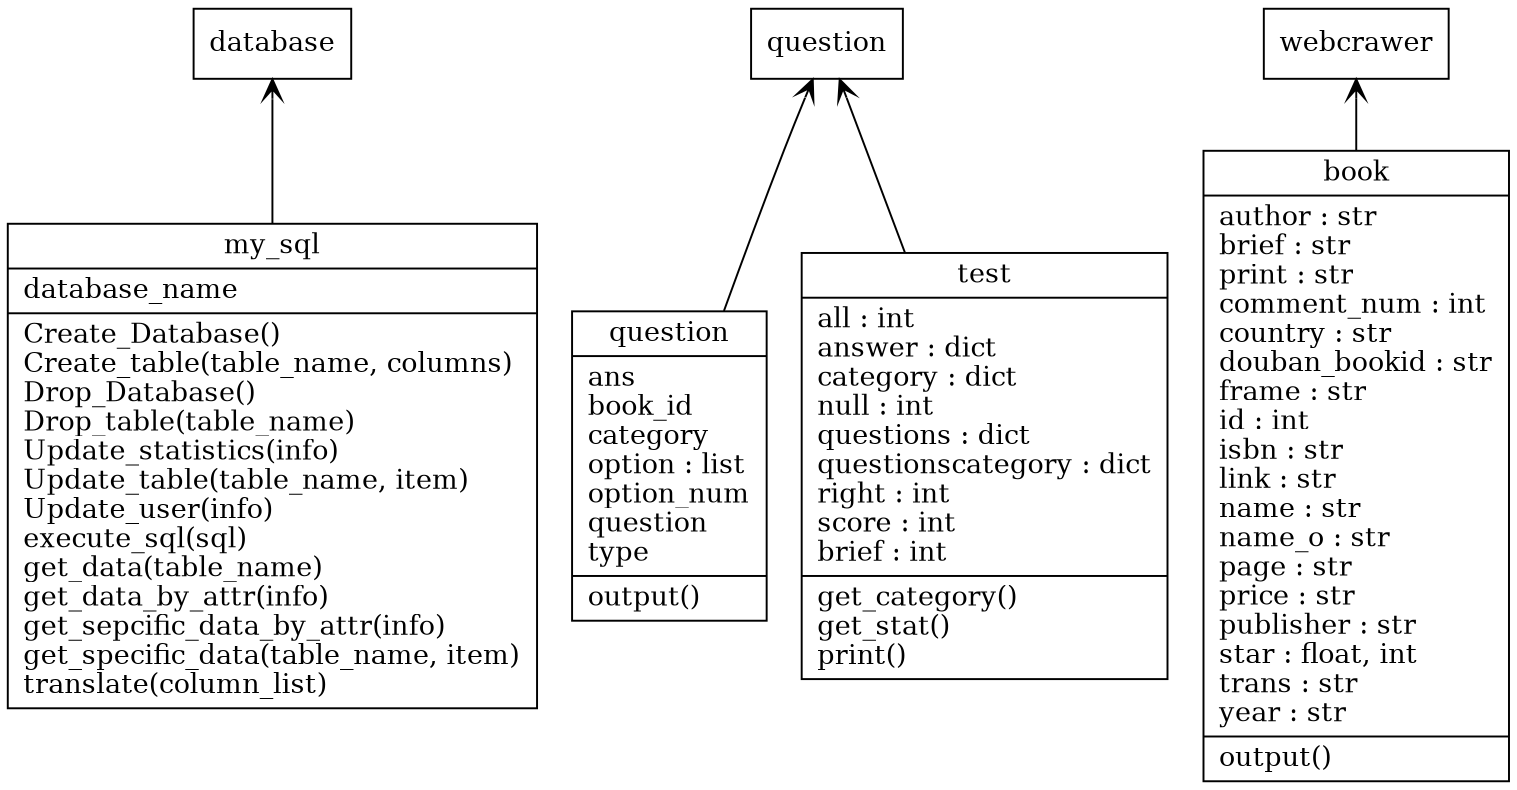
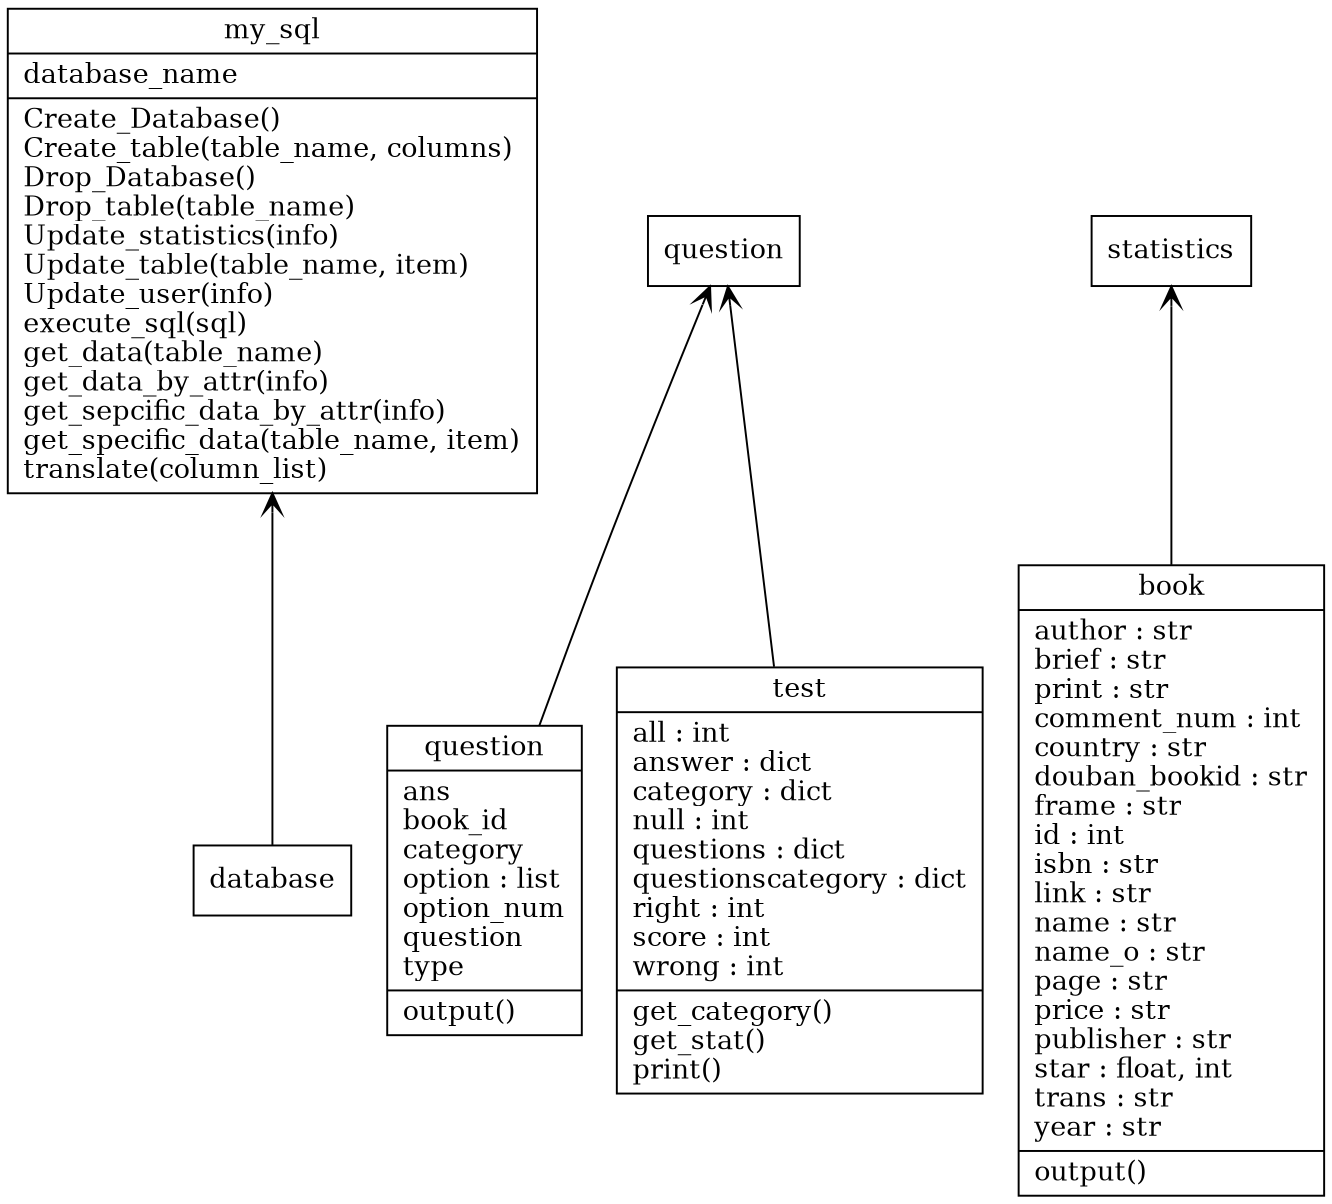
(1356, 44) -> (1171, 251)
(272, 161) -> (272, 679)
(882, 553) -> (709, 967)
